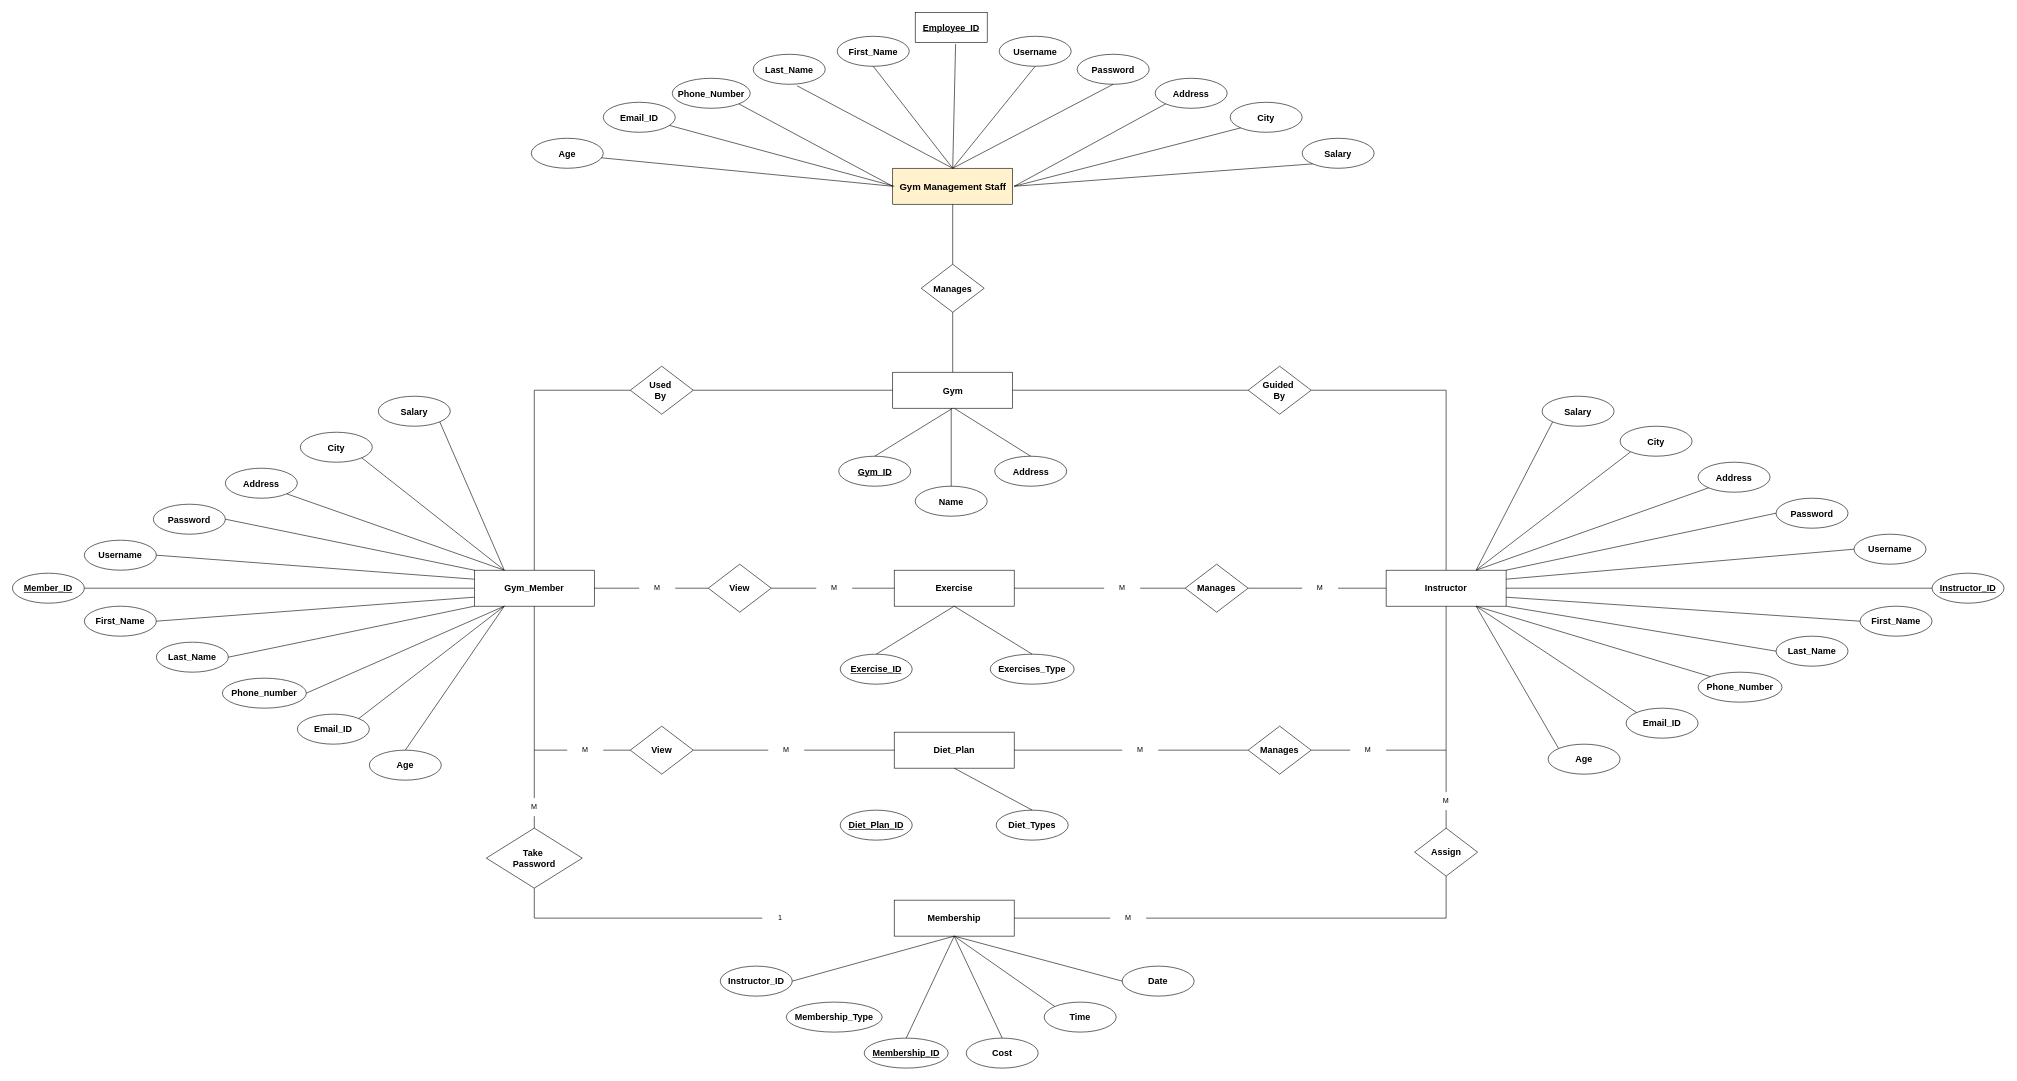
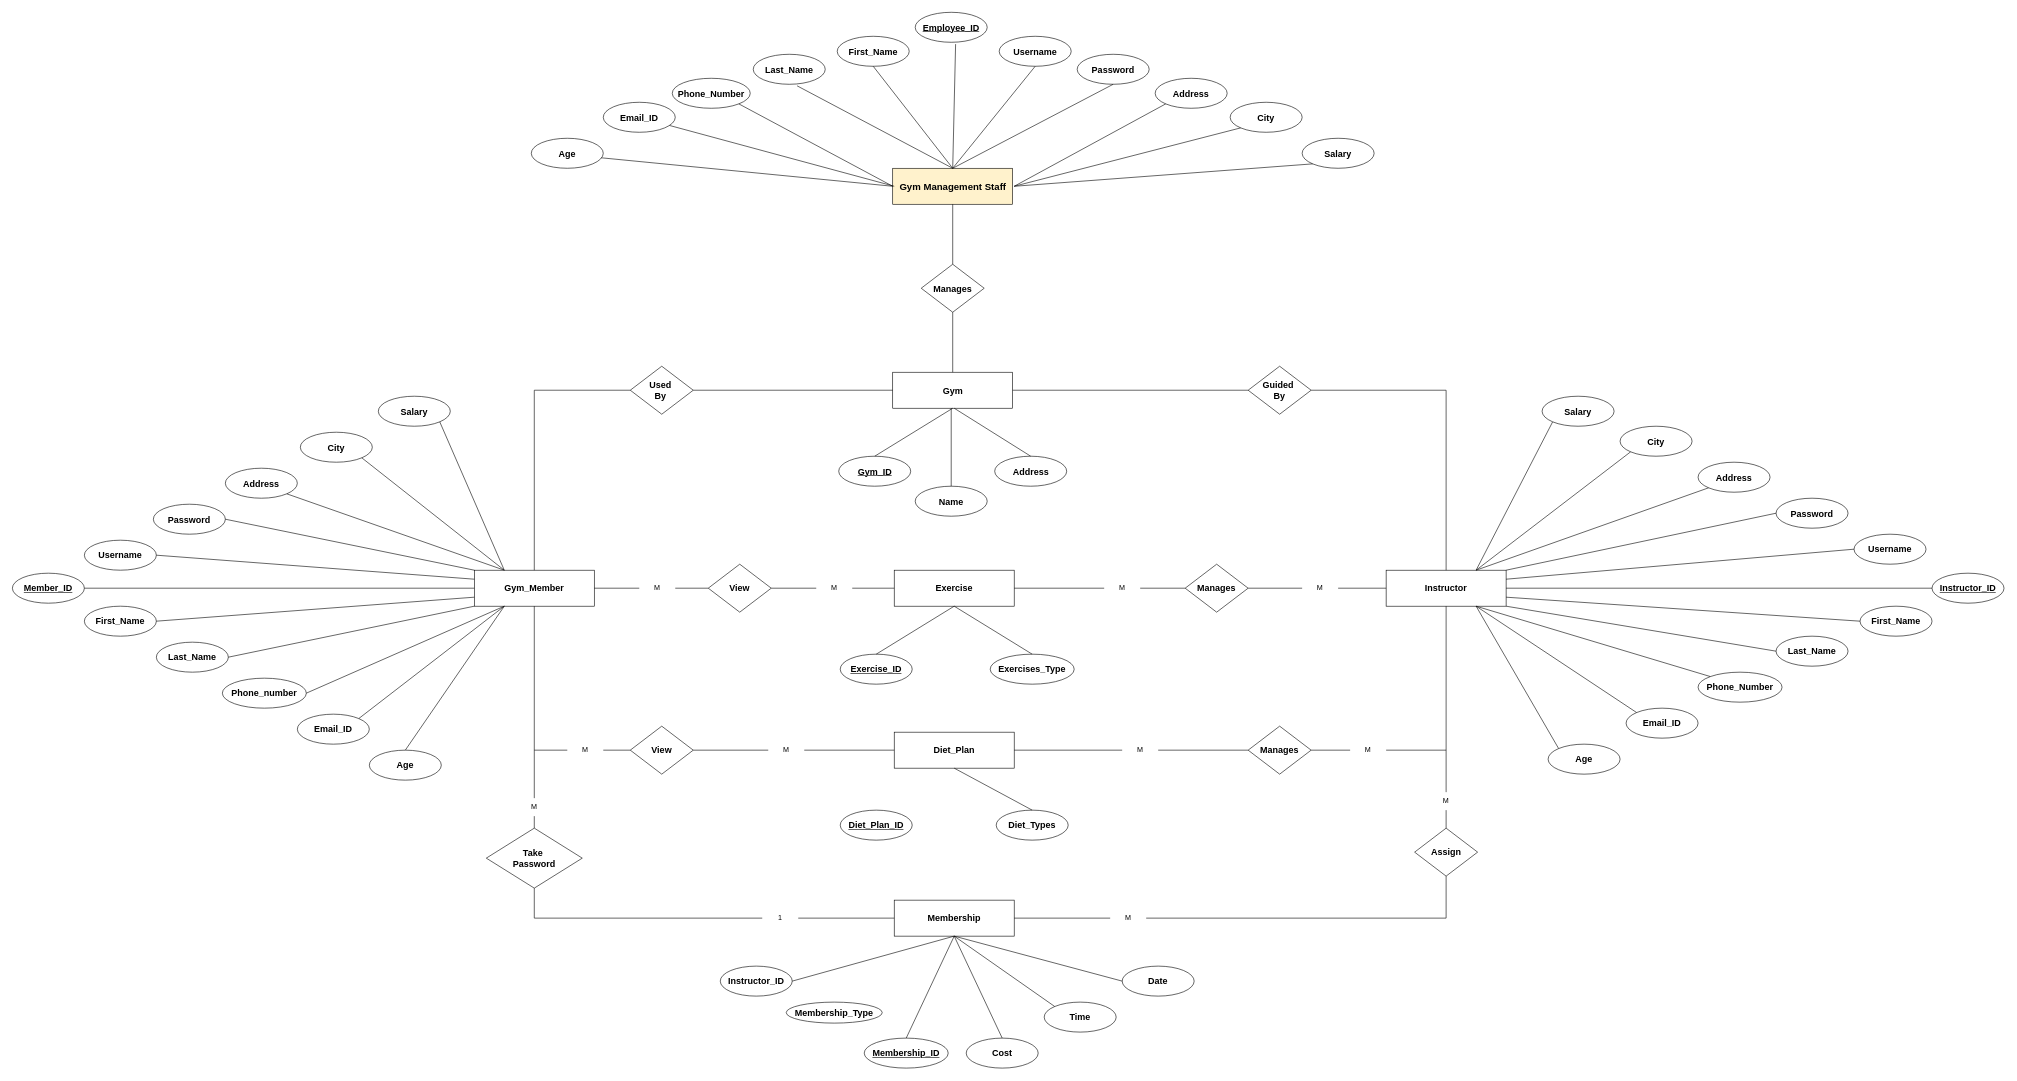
(951, 27) -> (951, 27)
none -> (846, 918)
(834, 1017) -> (834, 1013)
